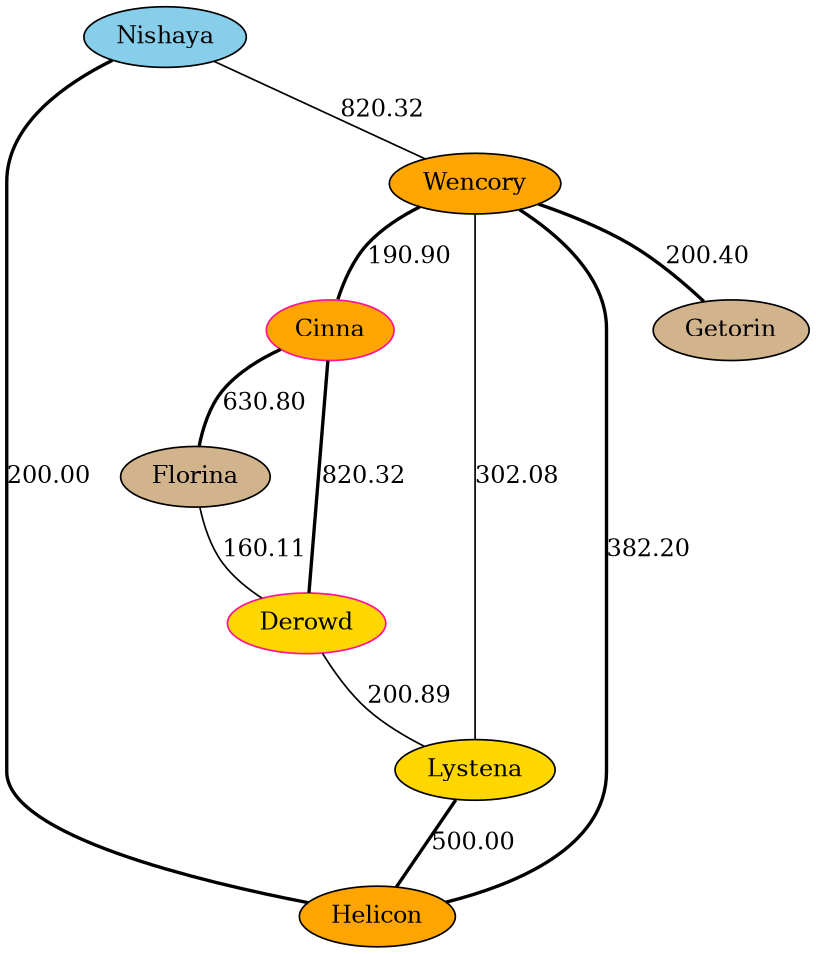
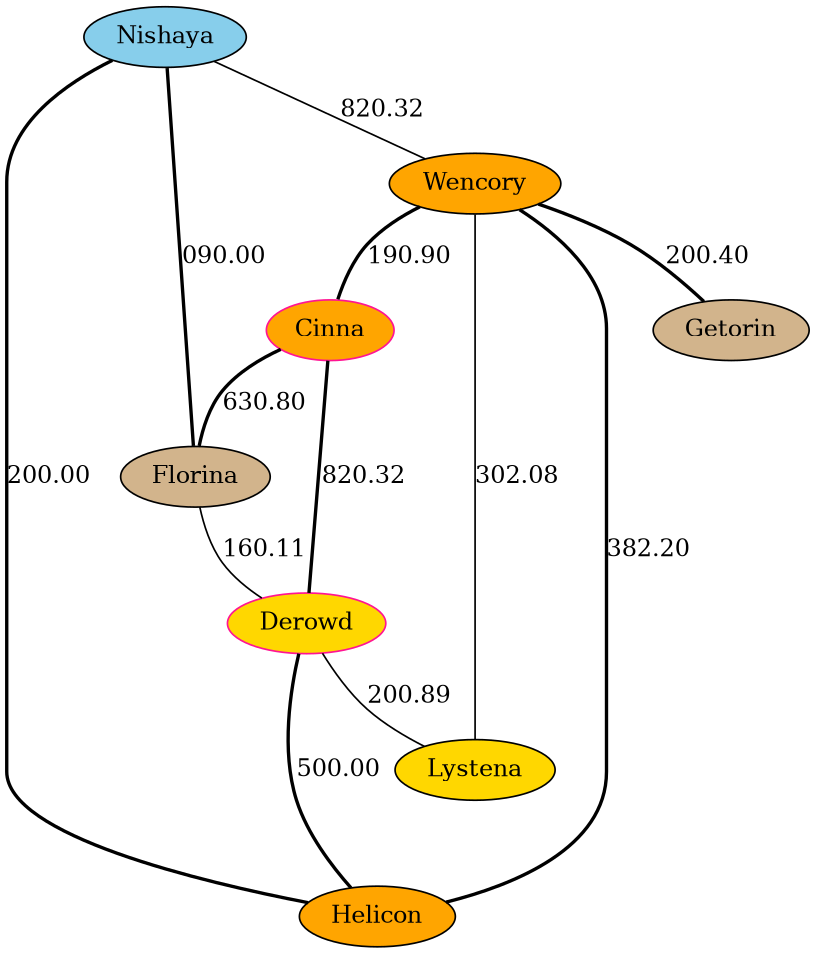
none -> (180, 257)
(426, 843) -> (291, 779)
